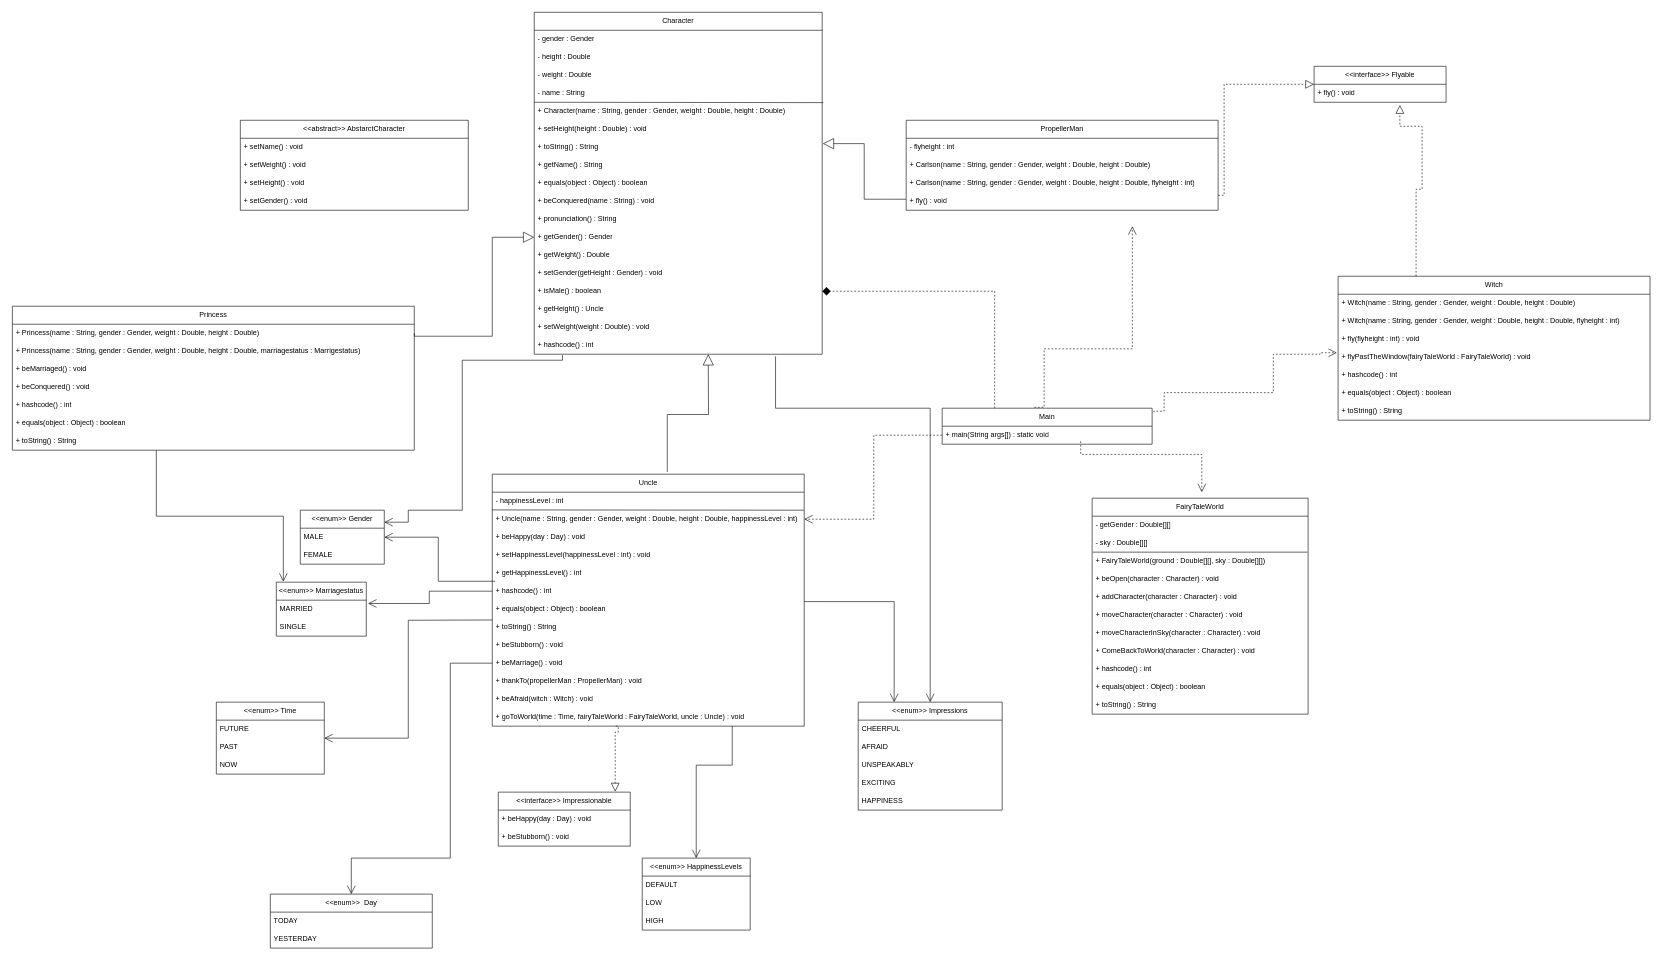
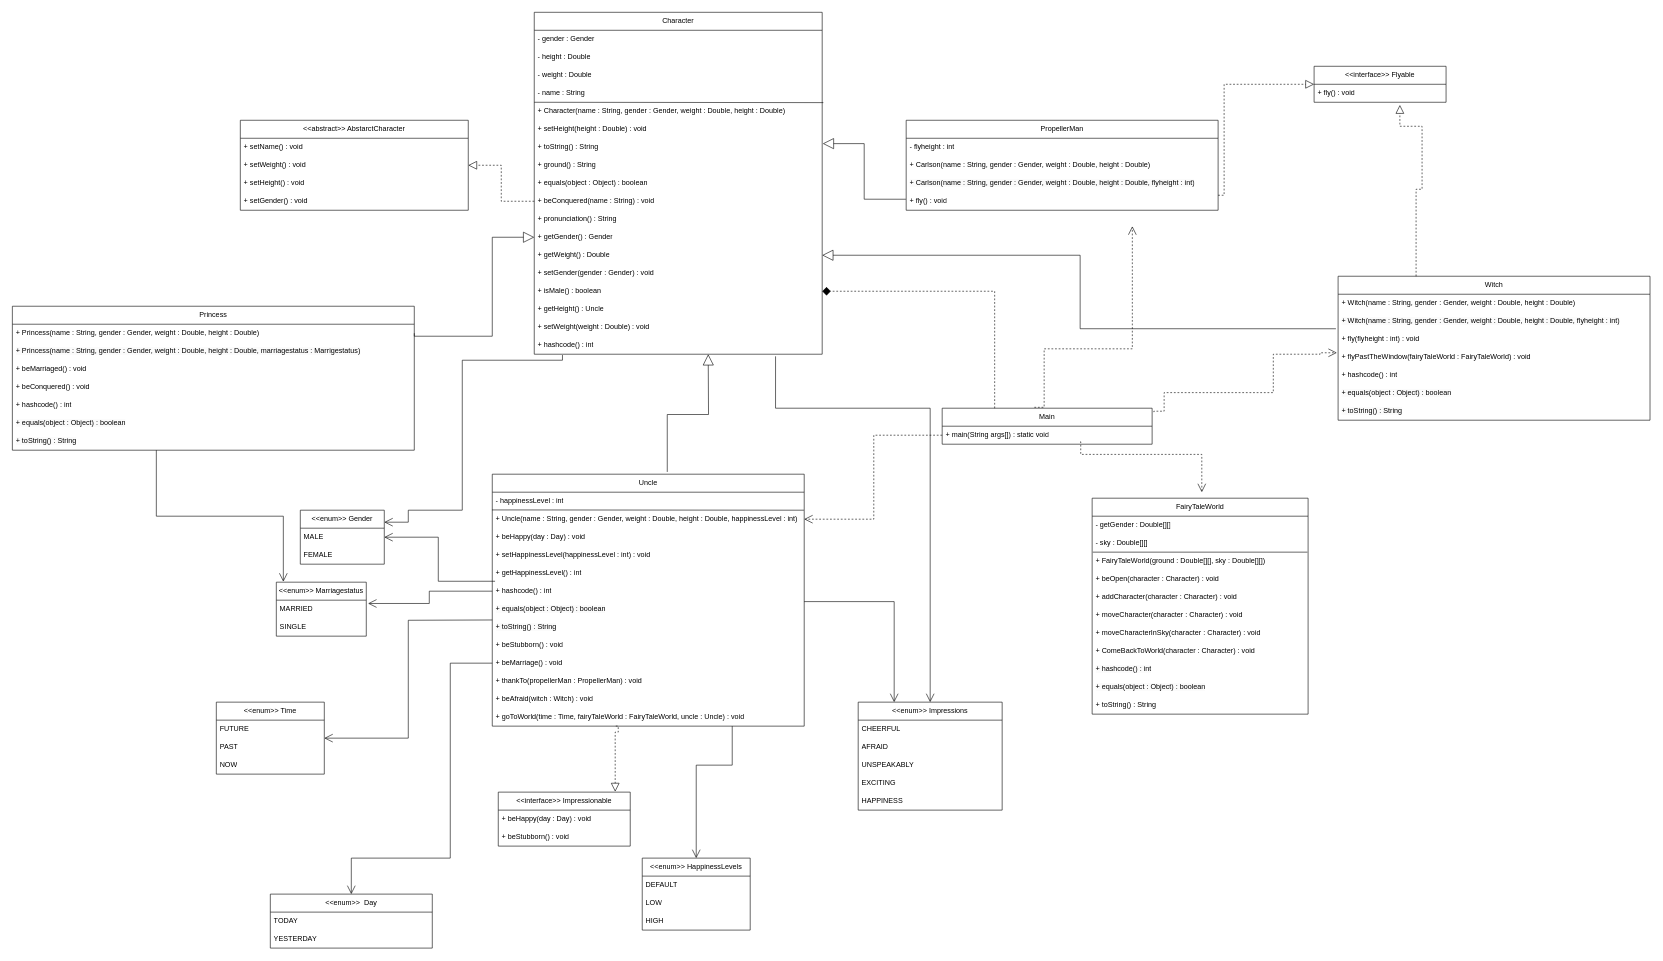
(574, 165) -> (572, 165)
none -> (501, 187)
(606, 273) -> (601, 273)
none -> (1080, 297)
